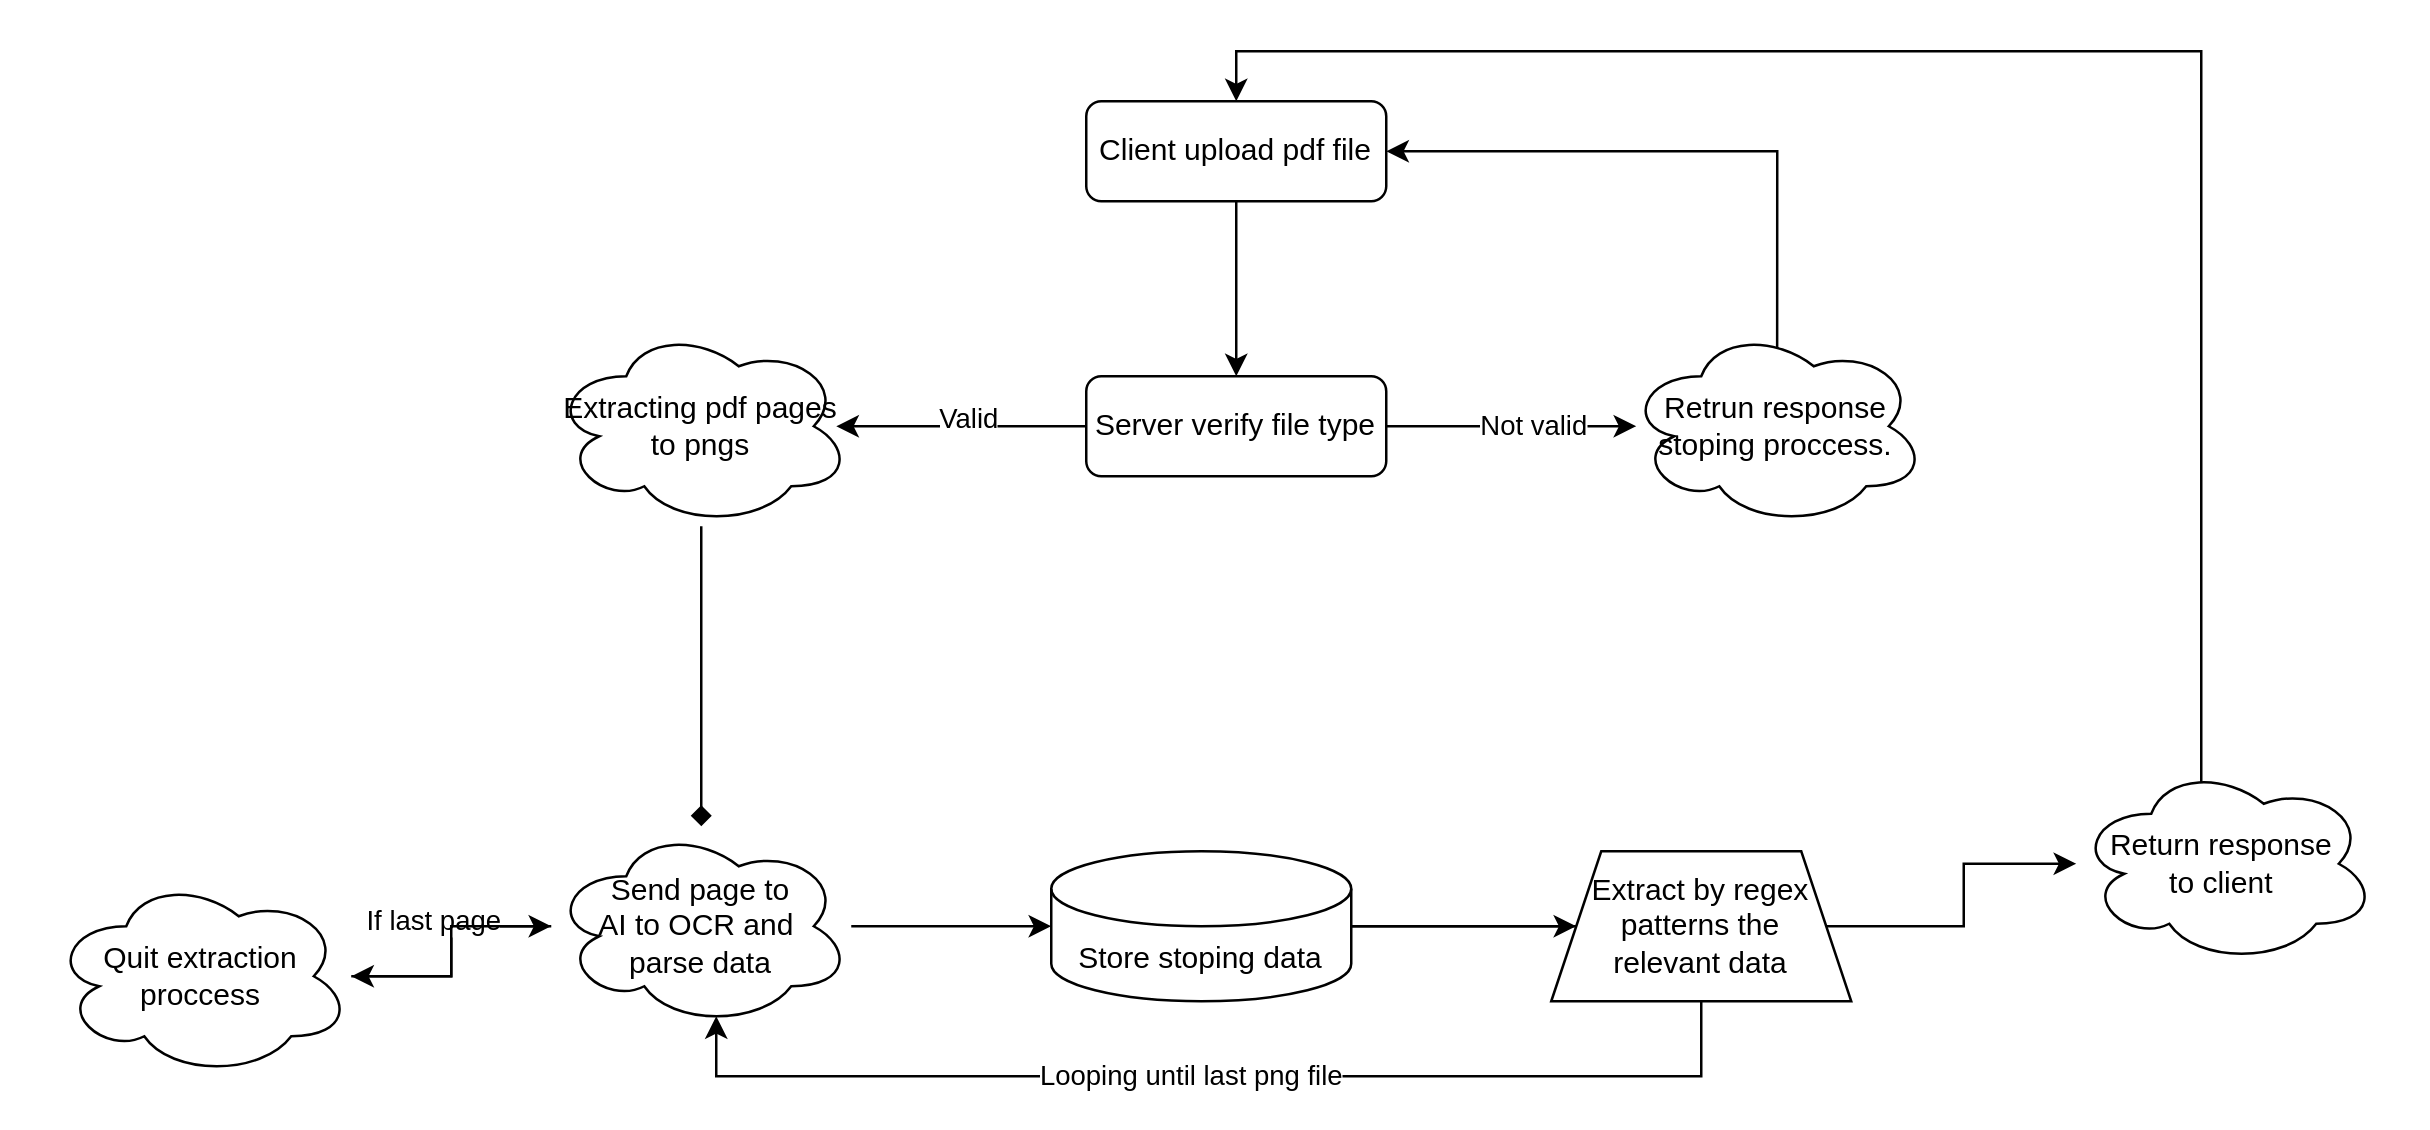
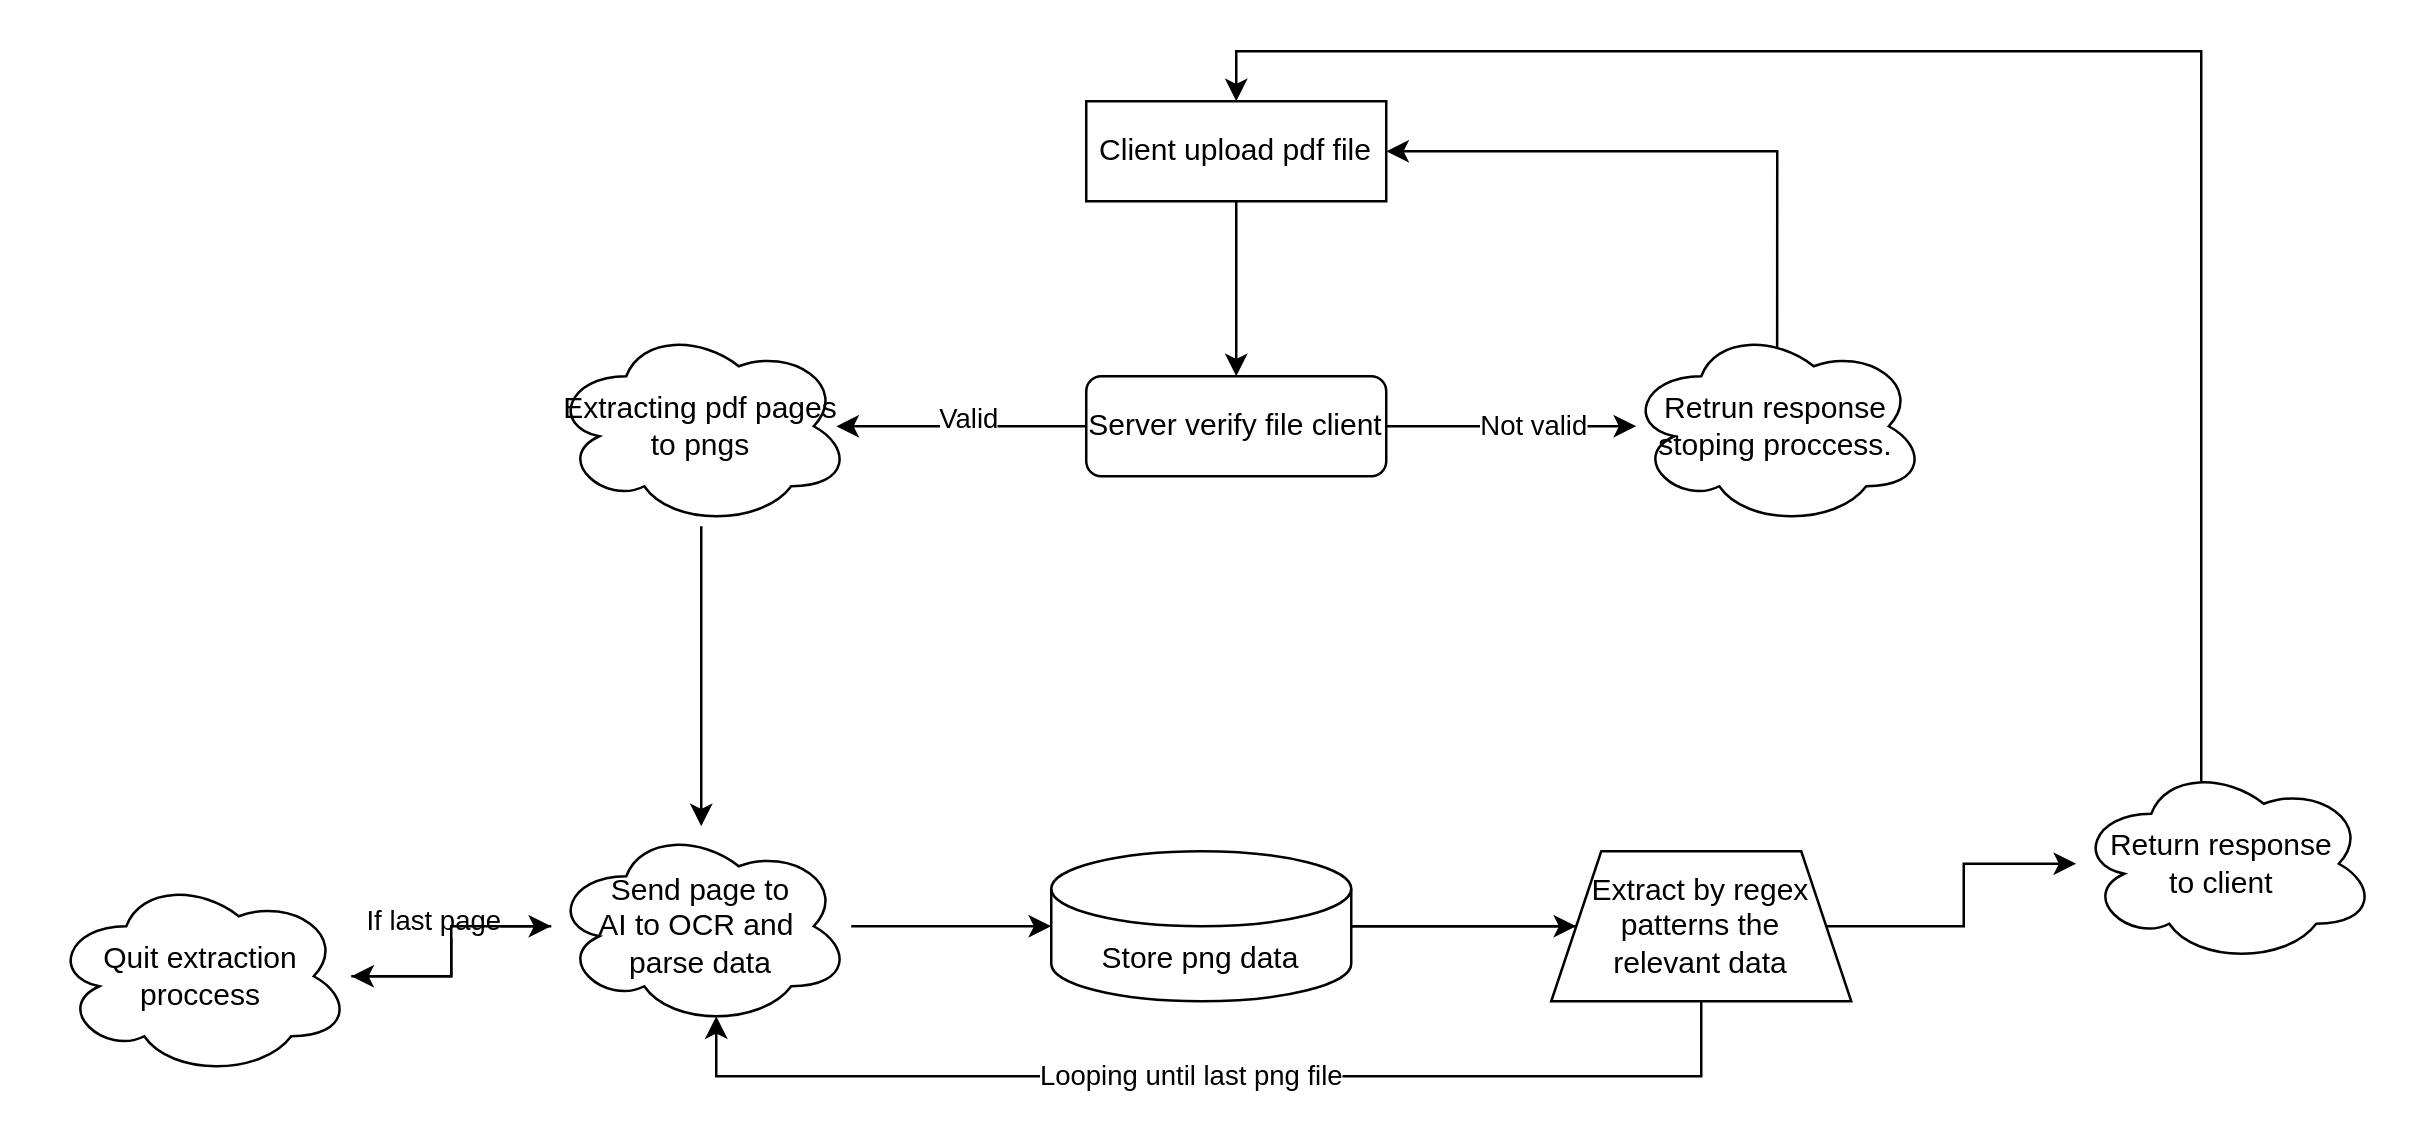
(1236, 151) -> (1236, 151)
(1236, 426) -> (1236, 426)
(701, 806) -> (701, 807)
(1201, 959) -> (1201, 959)
